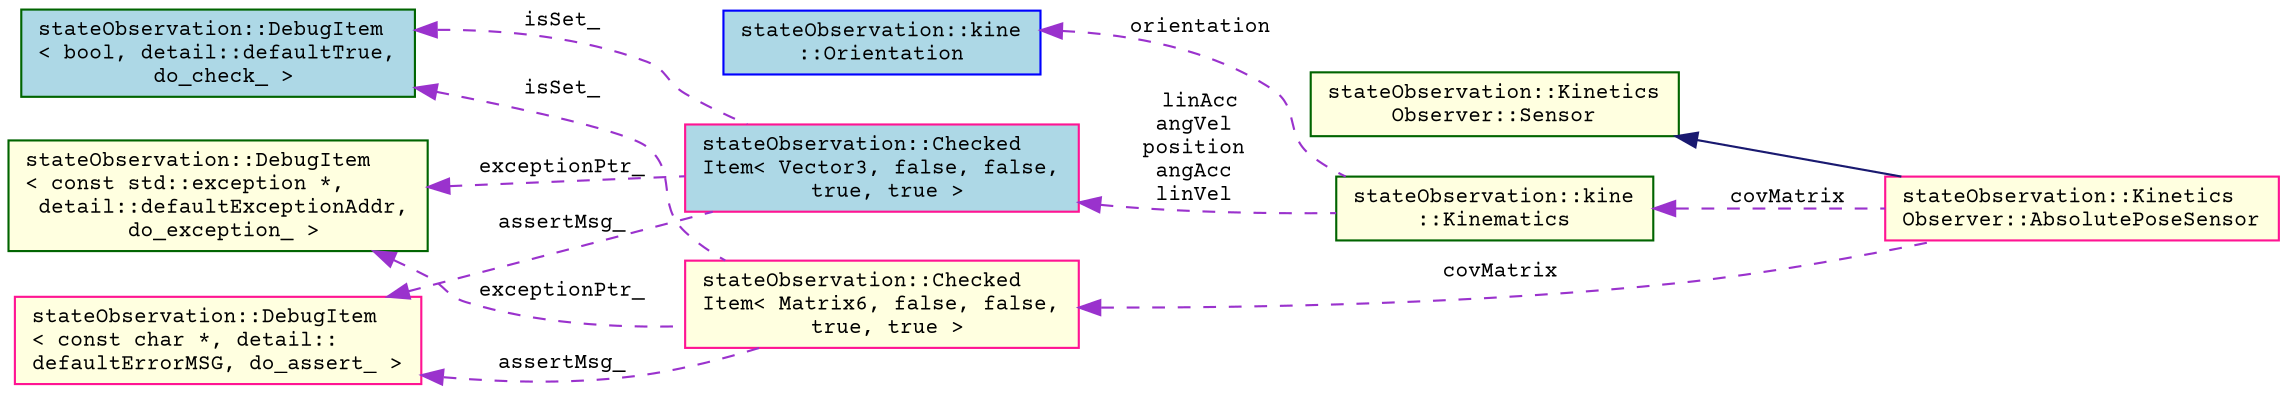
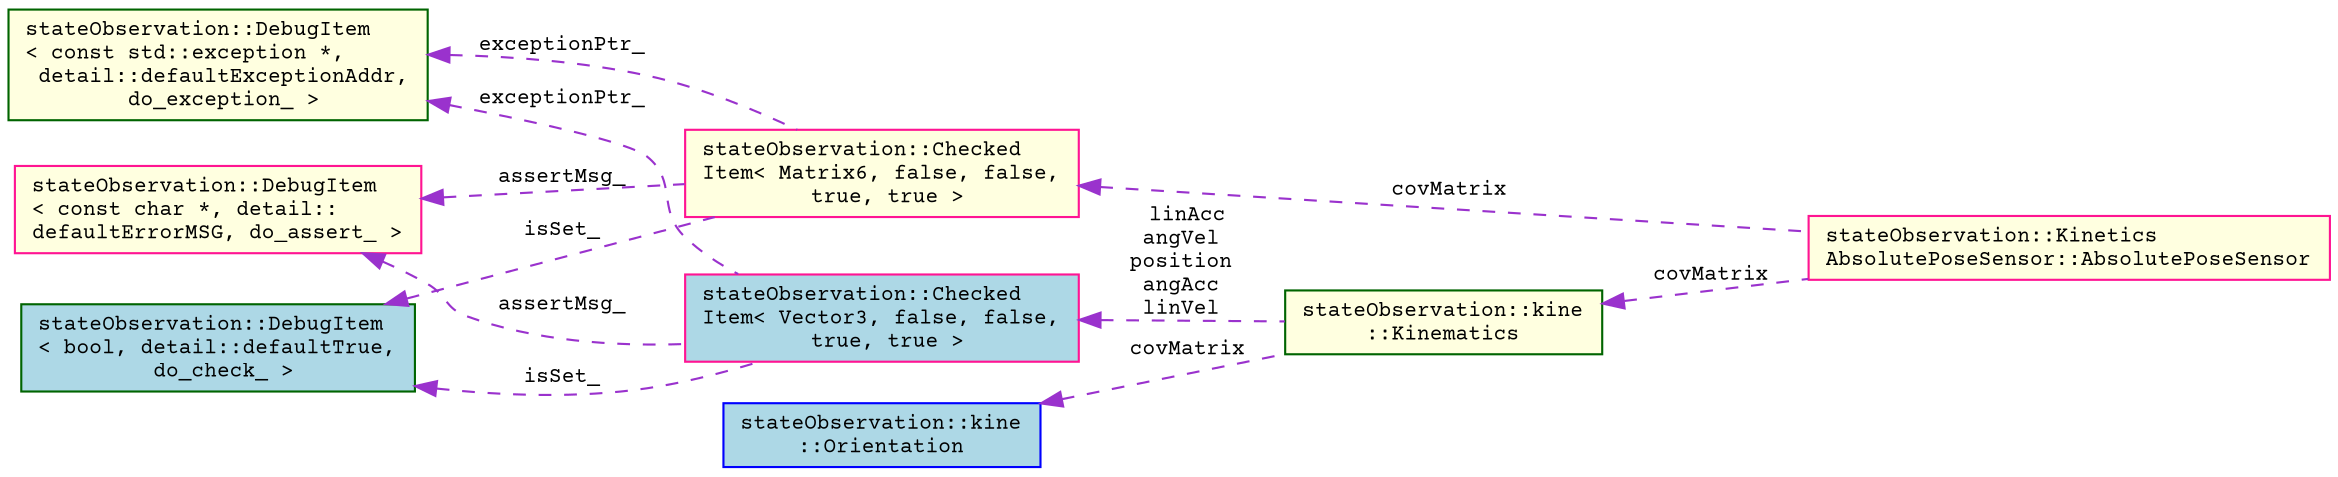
(1195, 27) -> (1182, 349)
(1495, 104) -> none
(2082, 209) -> (2069, 248)
